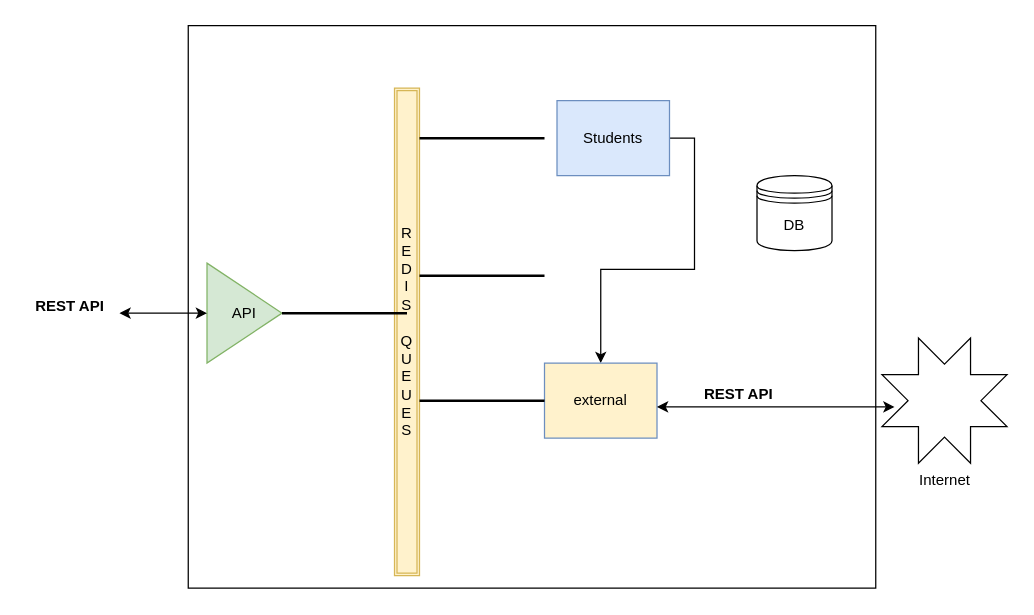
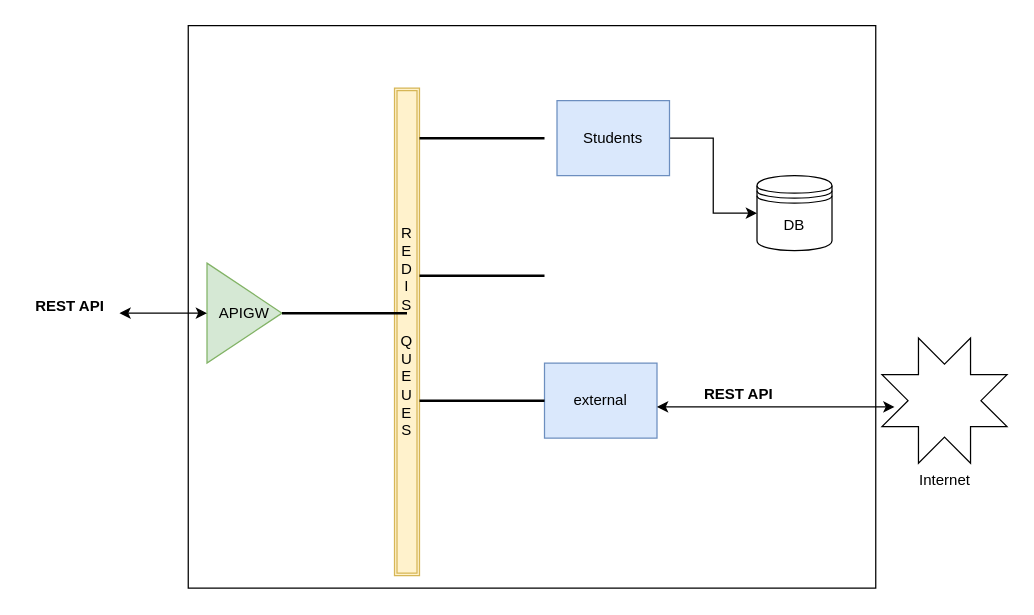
(672, 269) -> (713, 182)
(244, 313) -> (244, 313)
(601, 401) -> (601, 401)
